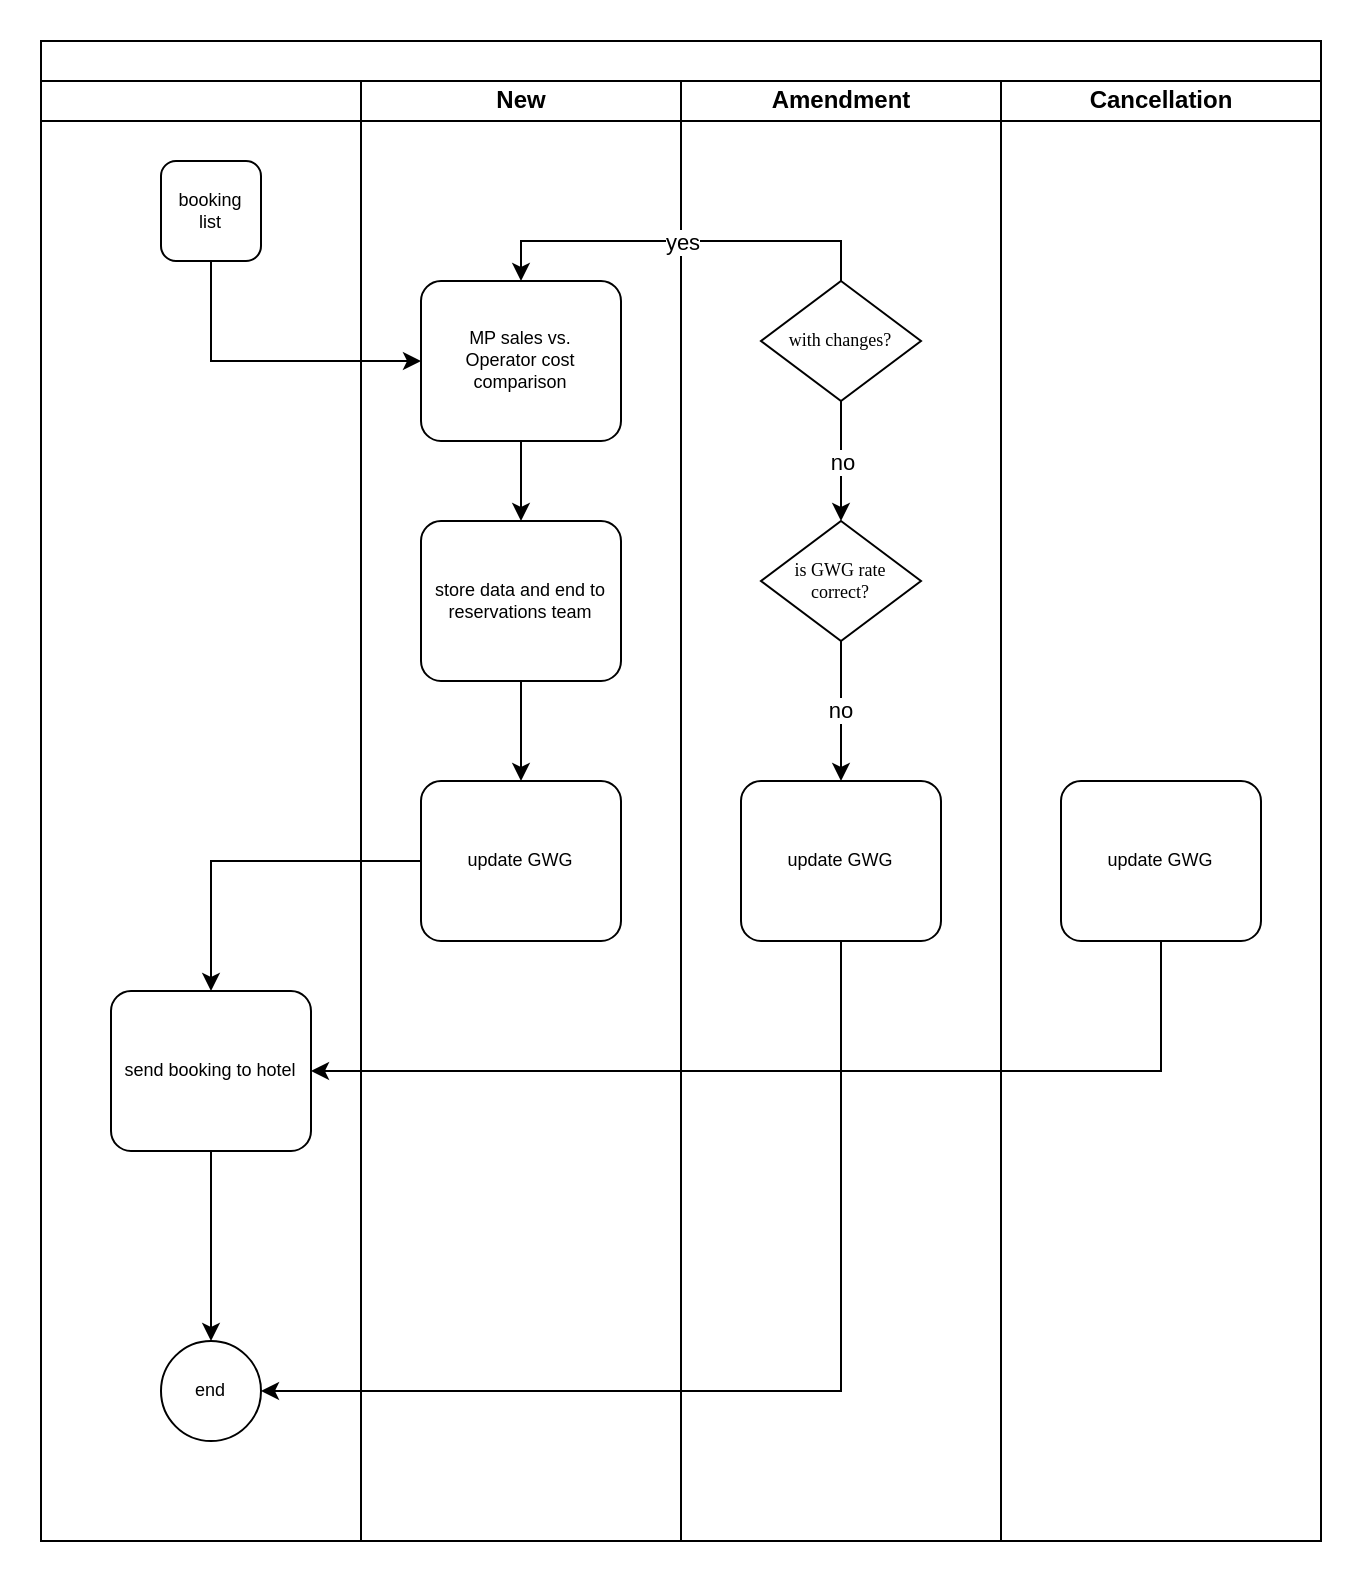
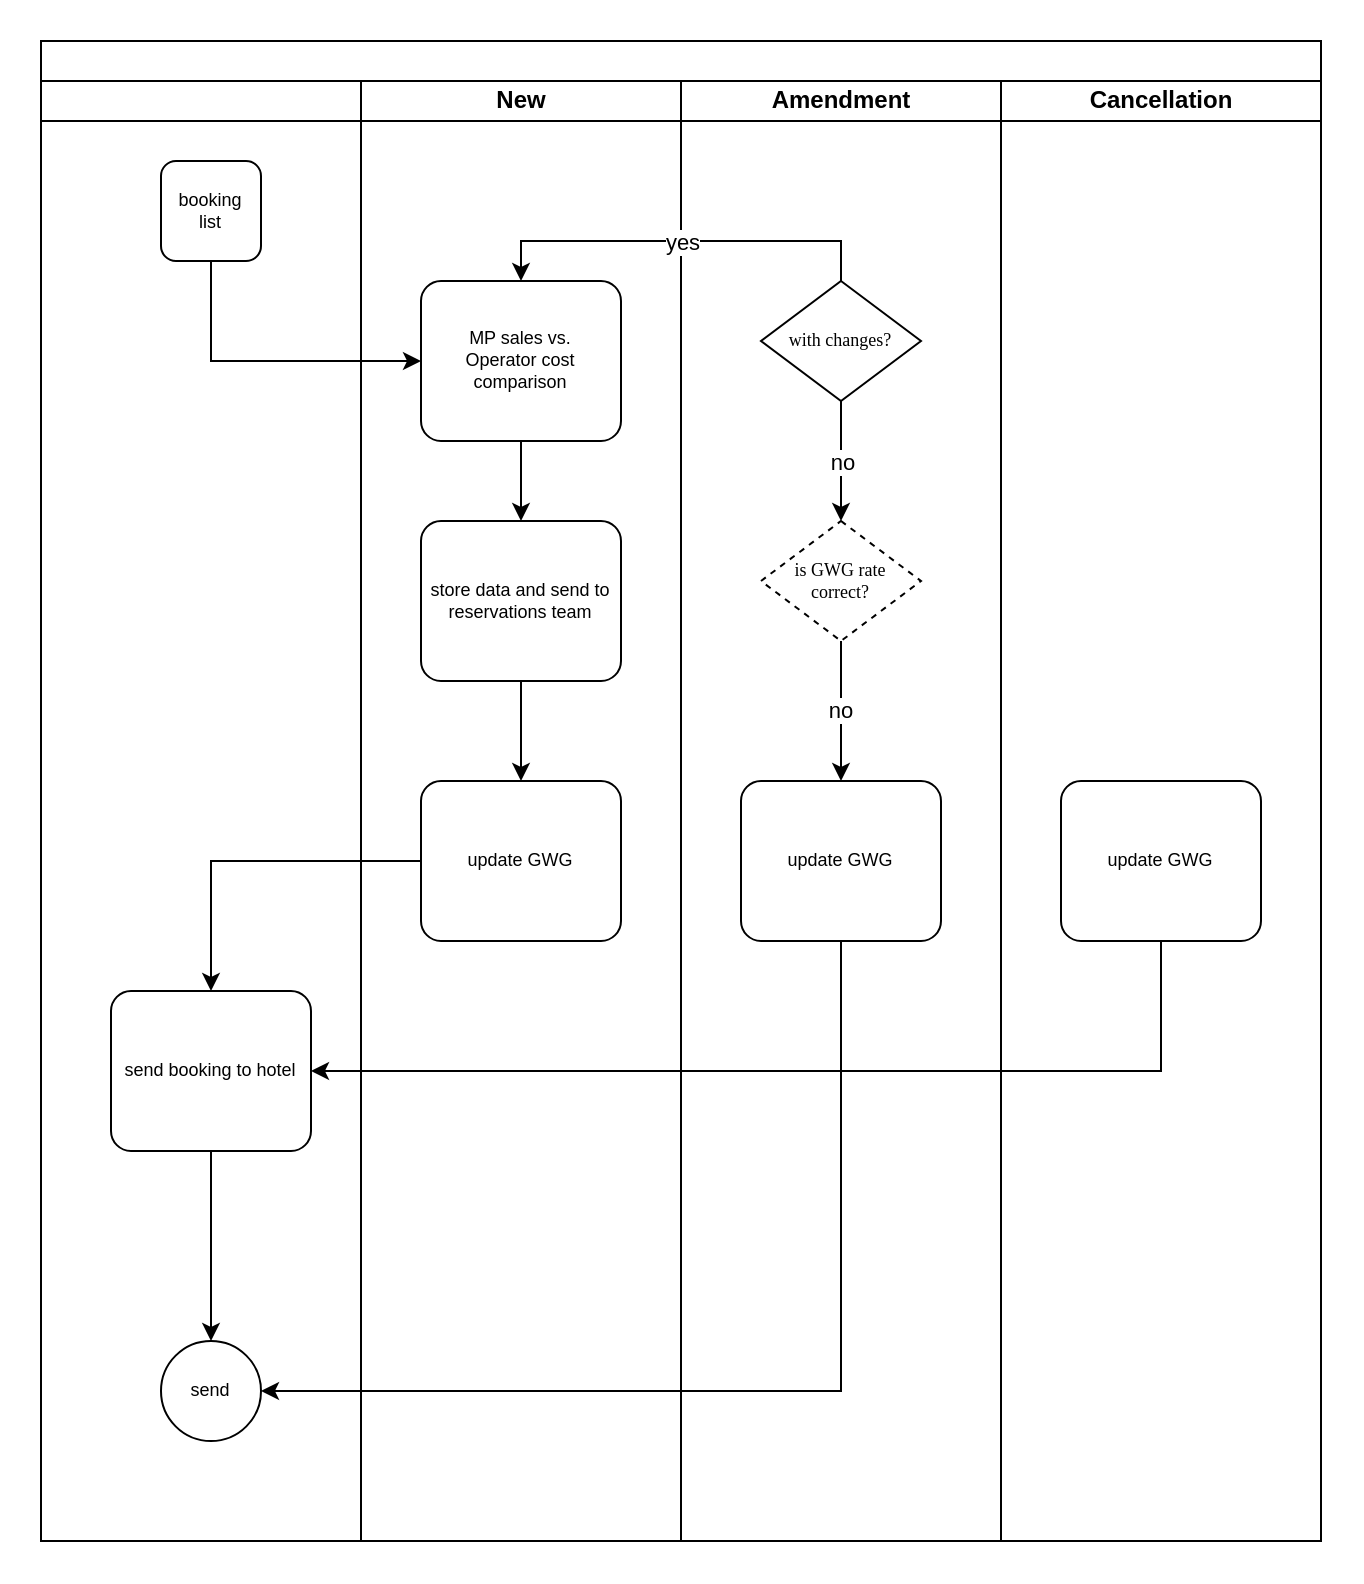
(841, 581) -> (841, 581)
(521, 601) -> (521, 601)
(211, 1391) -> (211, 1391)
